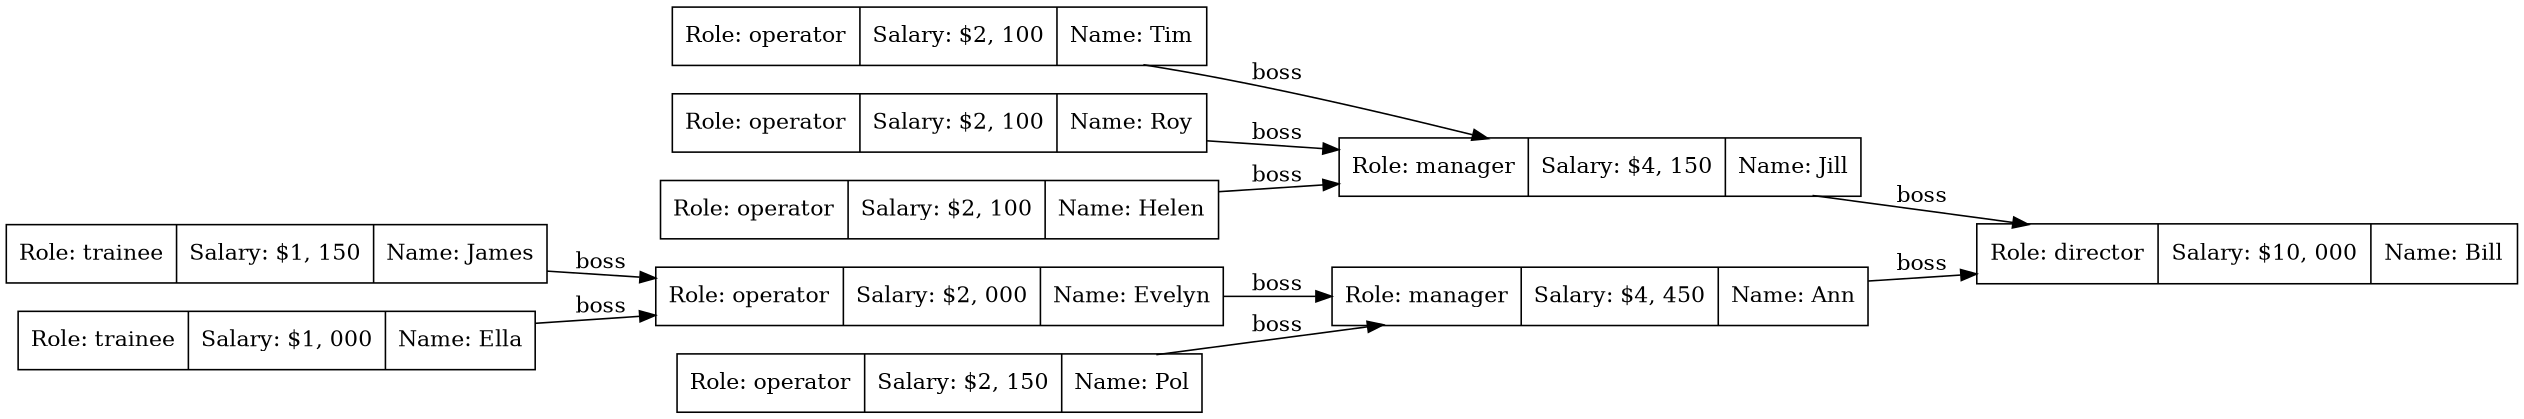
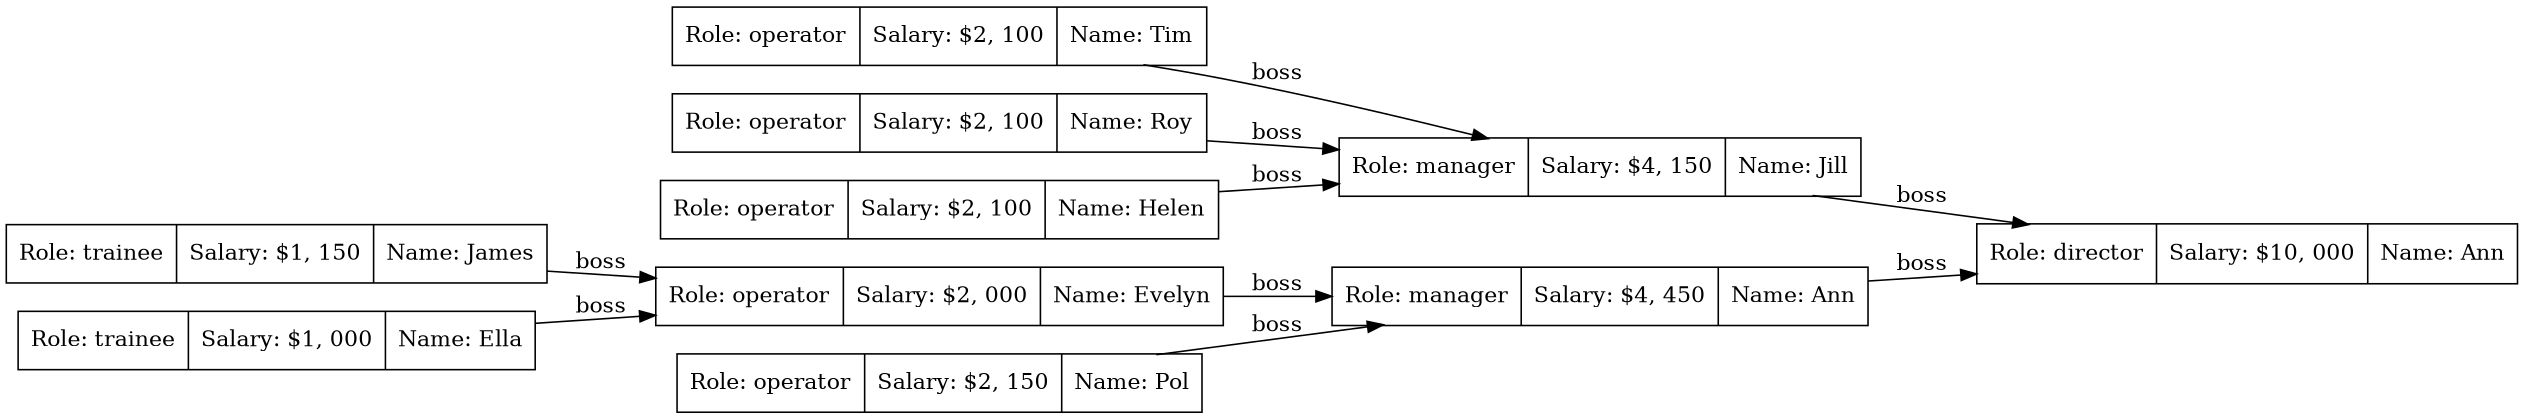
(2444, 253) -> (2443, 253)
